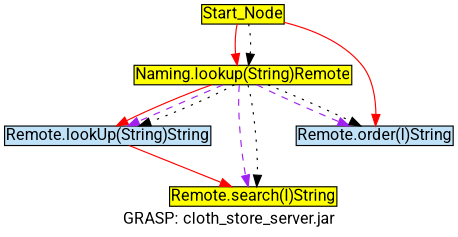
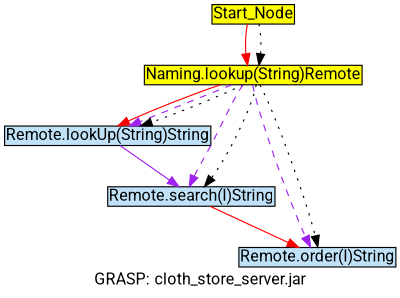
(348, 52) -> (249, 224)
(175, 164) -> (145, 163)
(253, 197) -> (191, 197)
